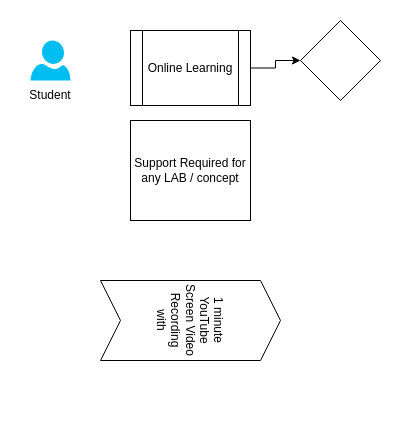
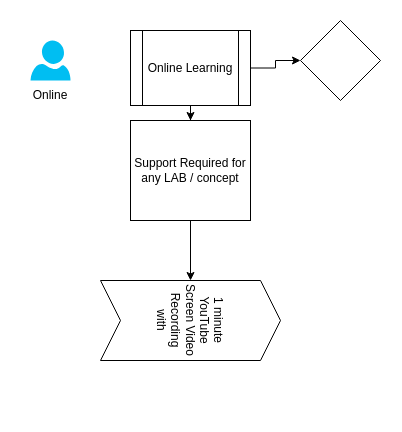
(51, 96) -> (51, 96)
none -> (191, 105)
none -> (191, 247)
